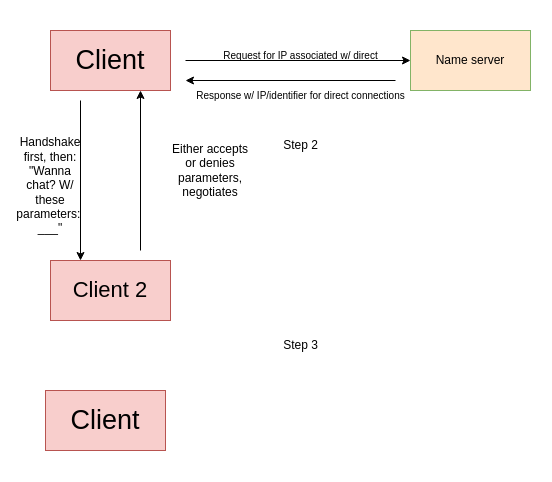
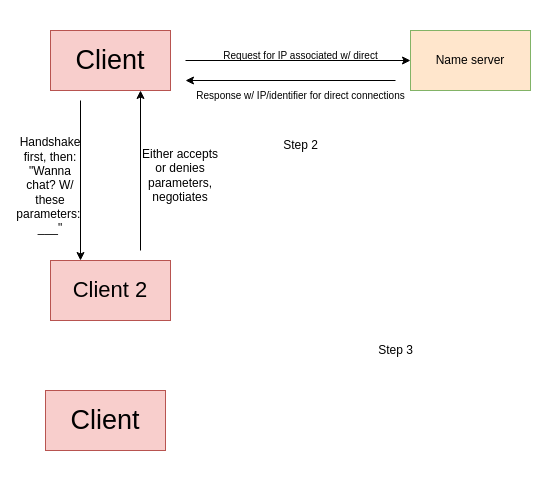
(211, 171) -> (181, 176)
(301, 346) -> (396, 351)
